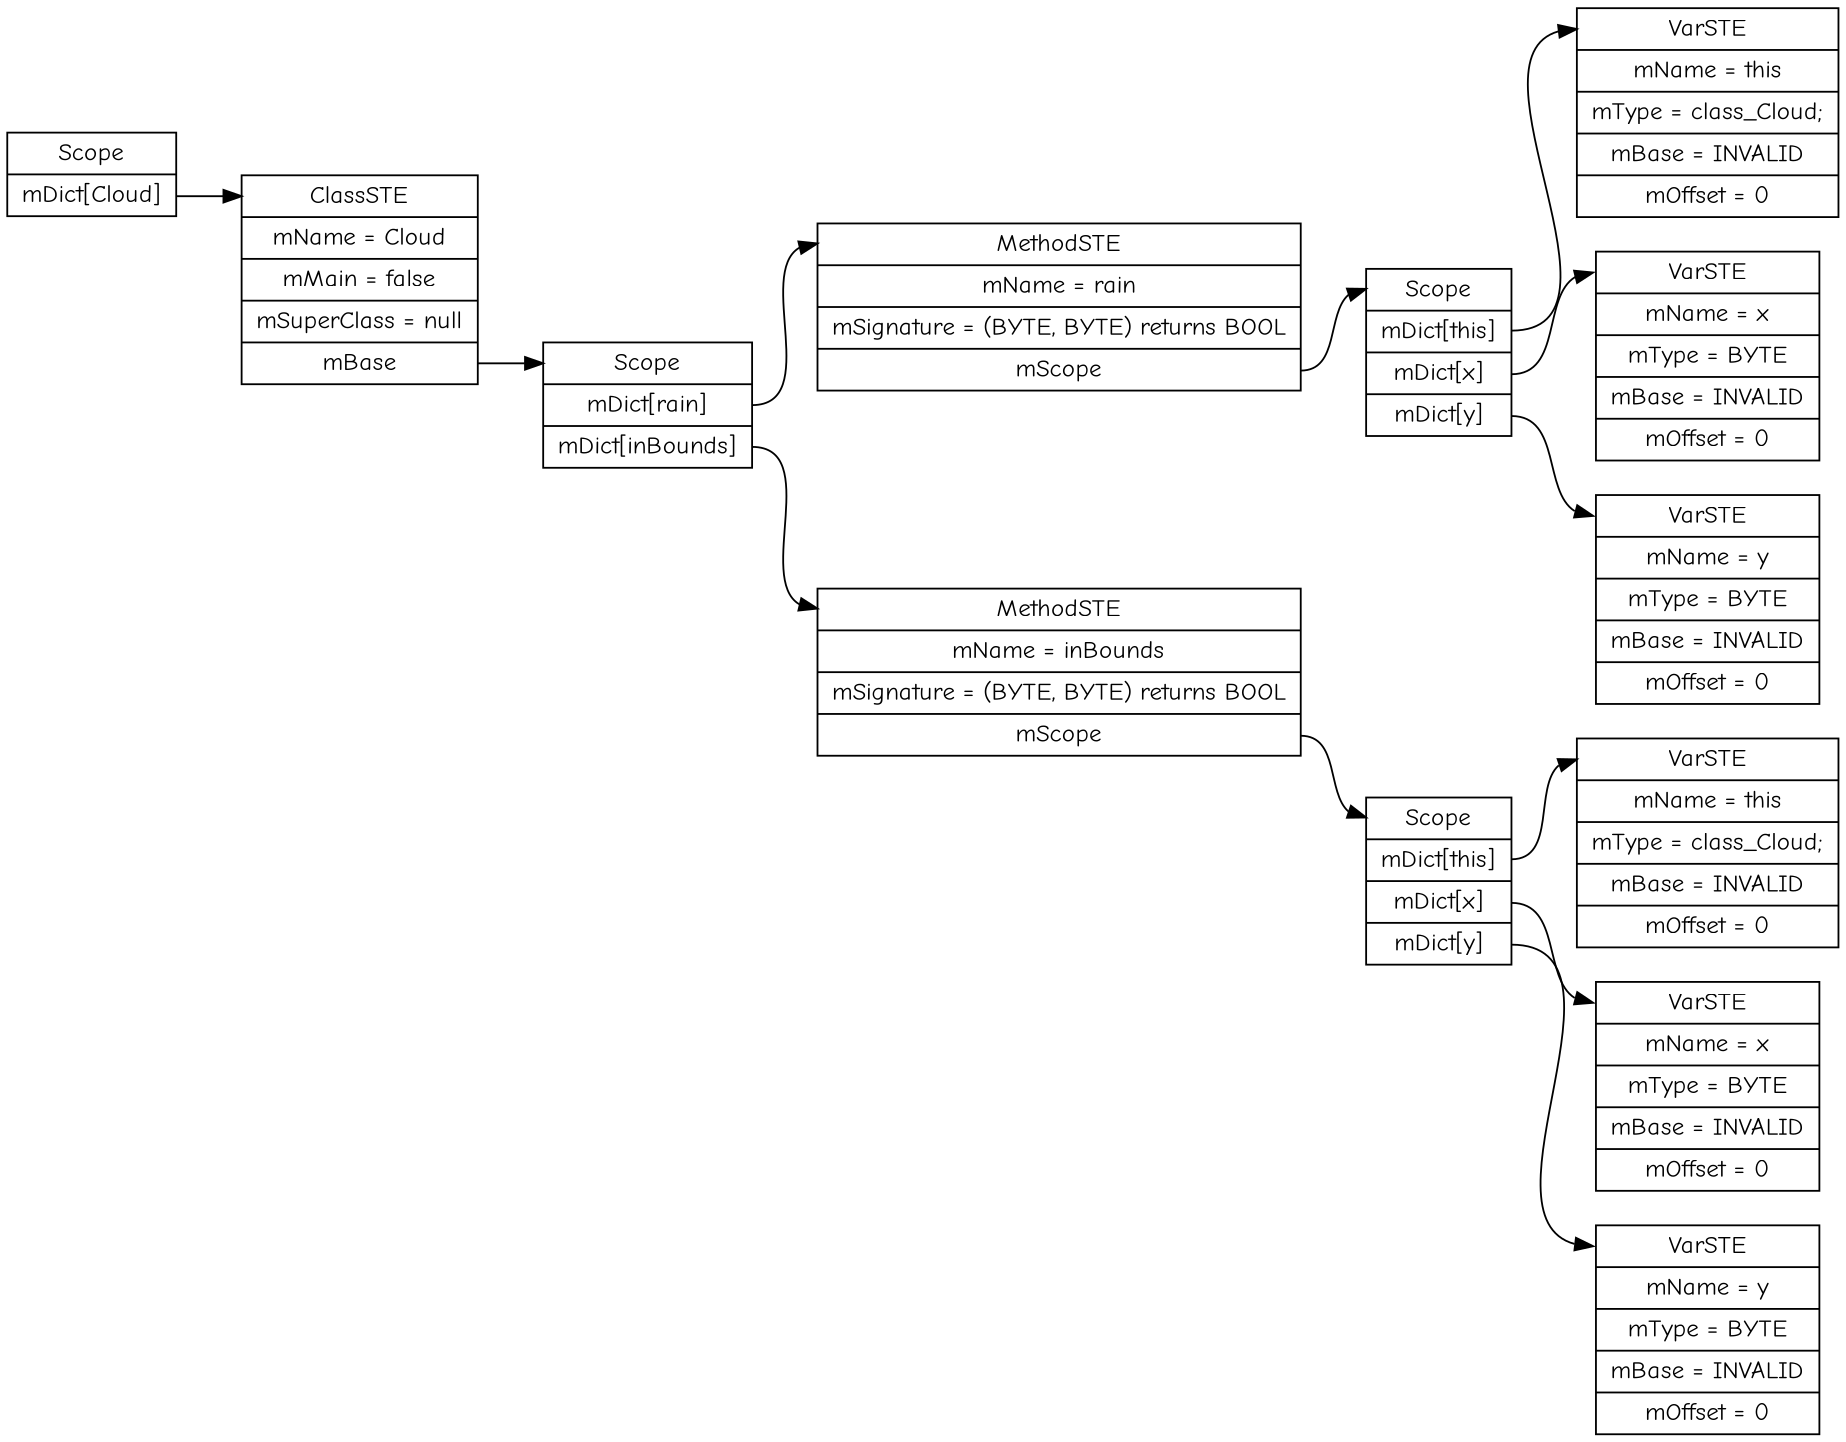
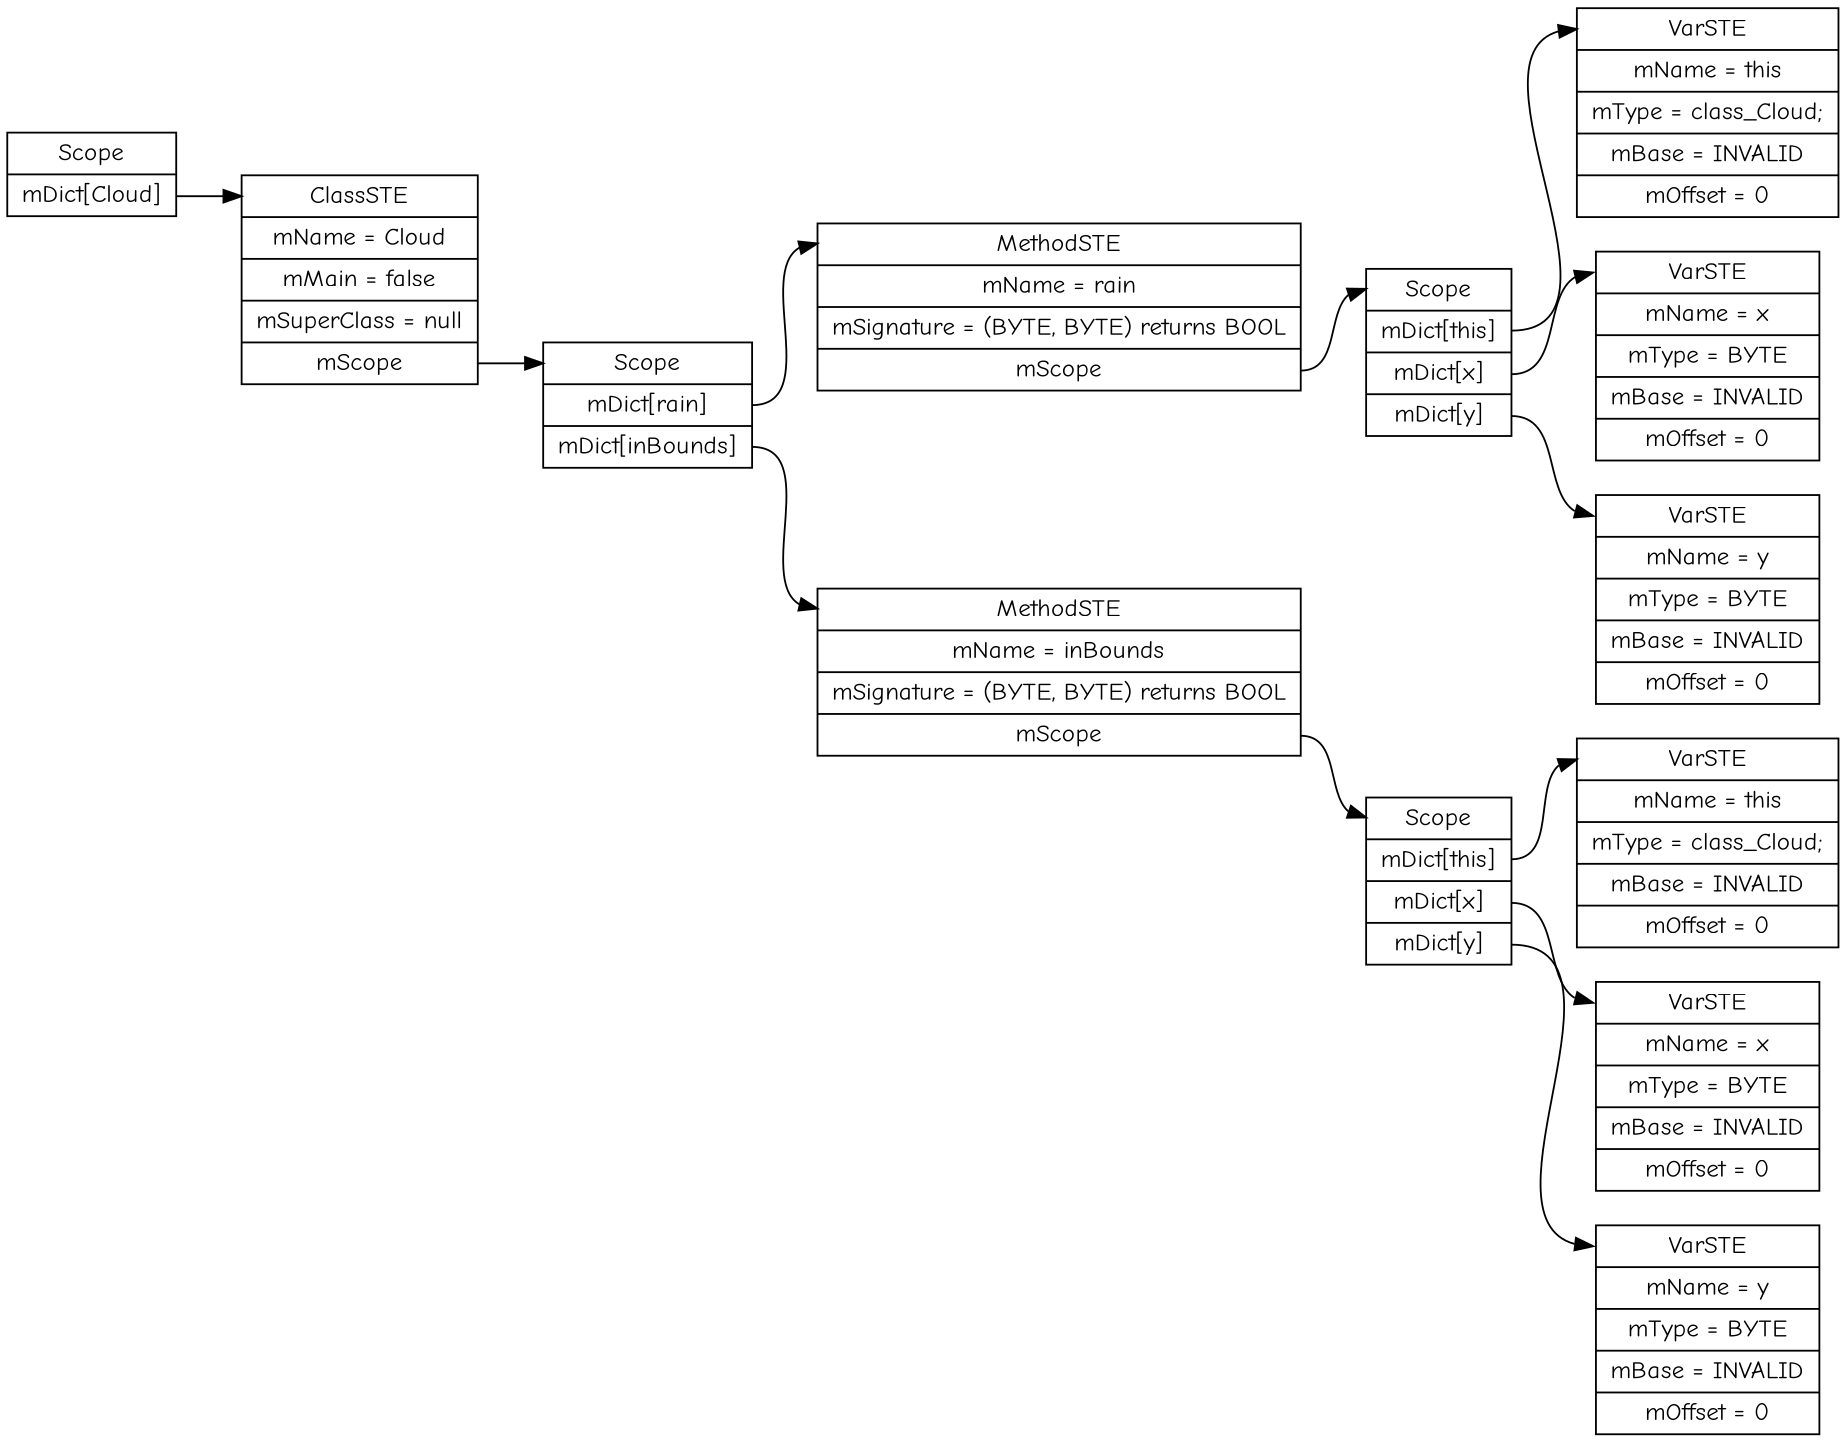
(360, 362) -> (360, 362)
